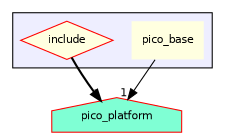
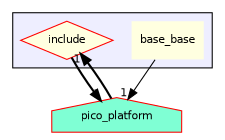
(168, 40) -> (168, 40)
none -> (100, 80)
